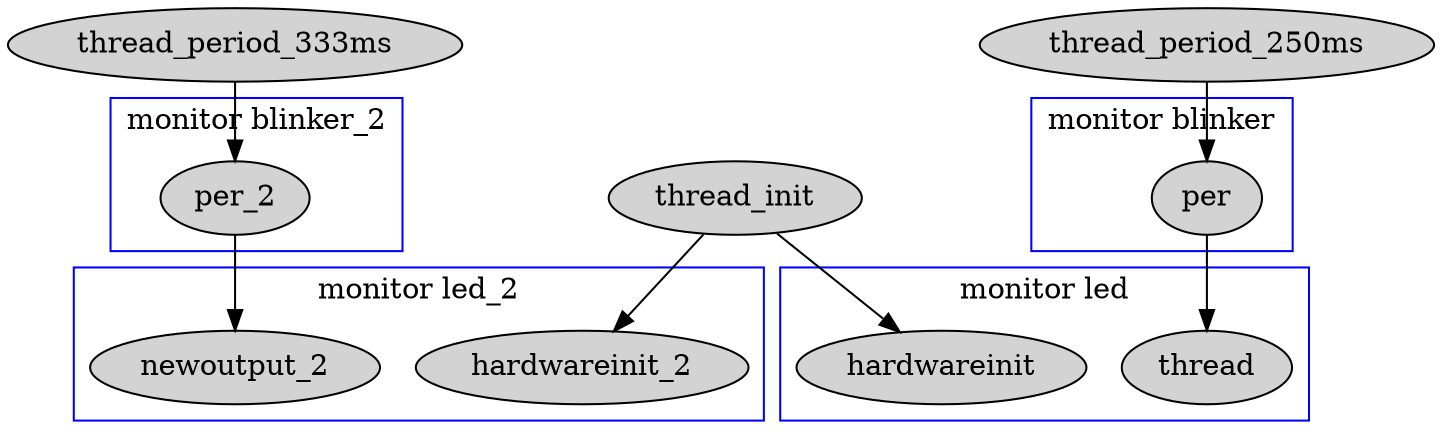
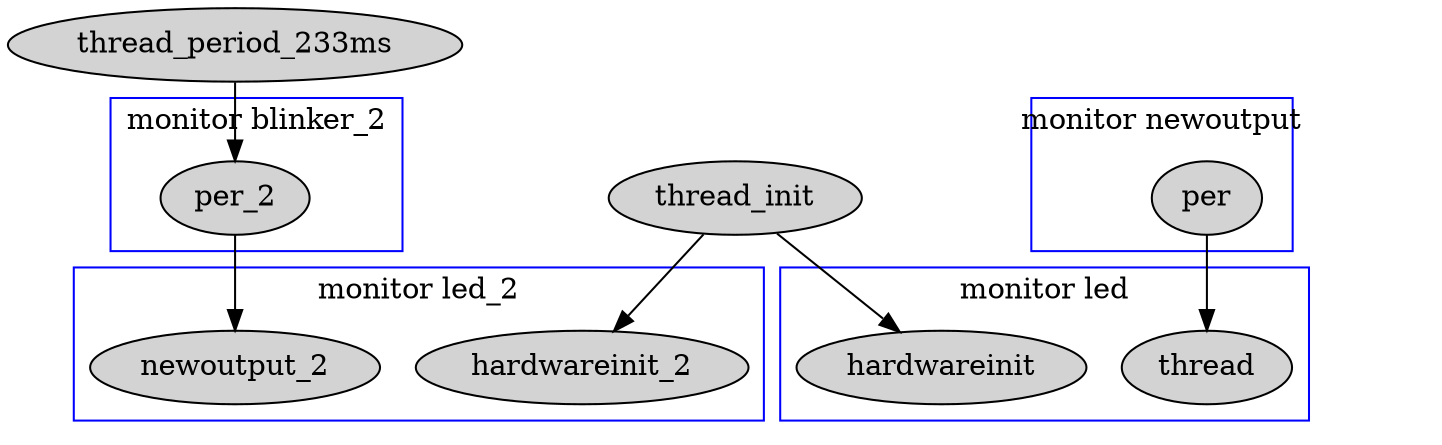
(235, 45) -> (235, 45)
(1207, 45) -> none
(1162, 121) -> (1162, 121)
